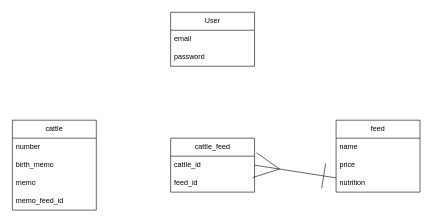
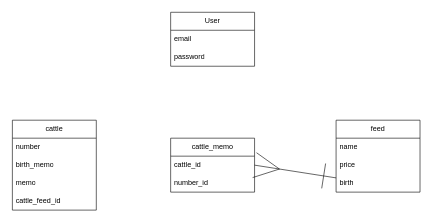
(213, 147) -> (213, 147)
(187, 183) -> (192, 183)
(356, 183) -> (349, 183)
(39, 201) -> (42, 201)
